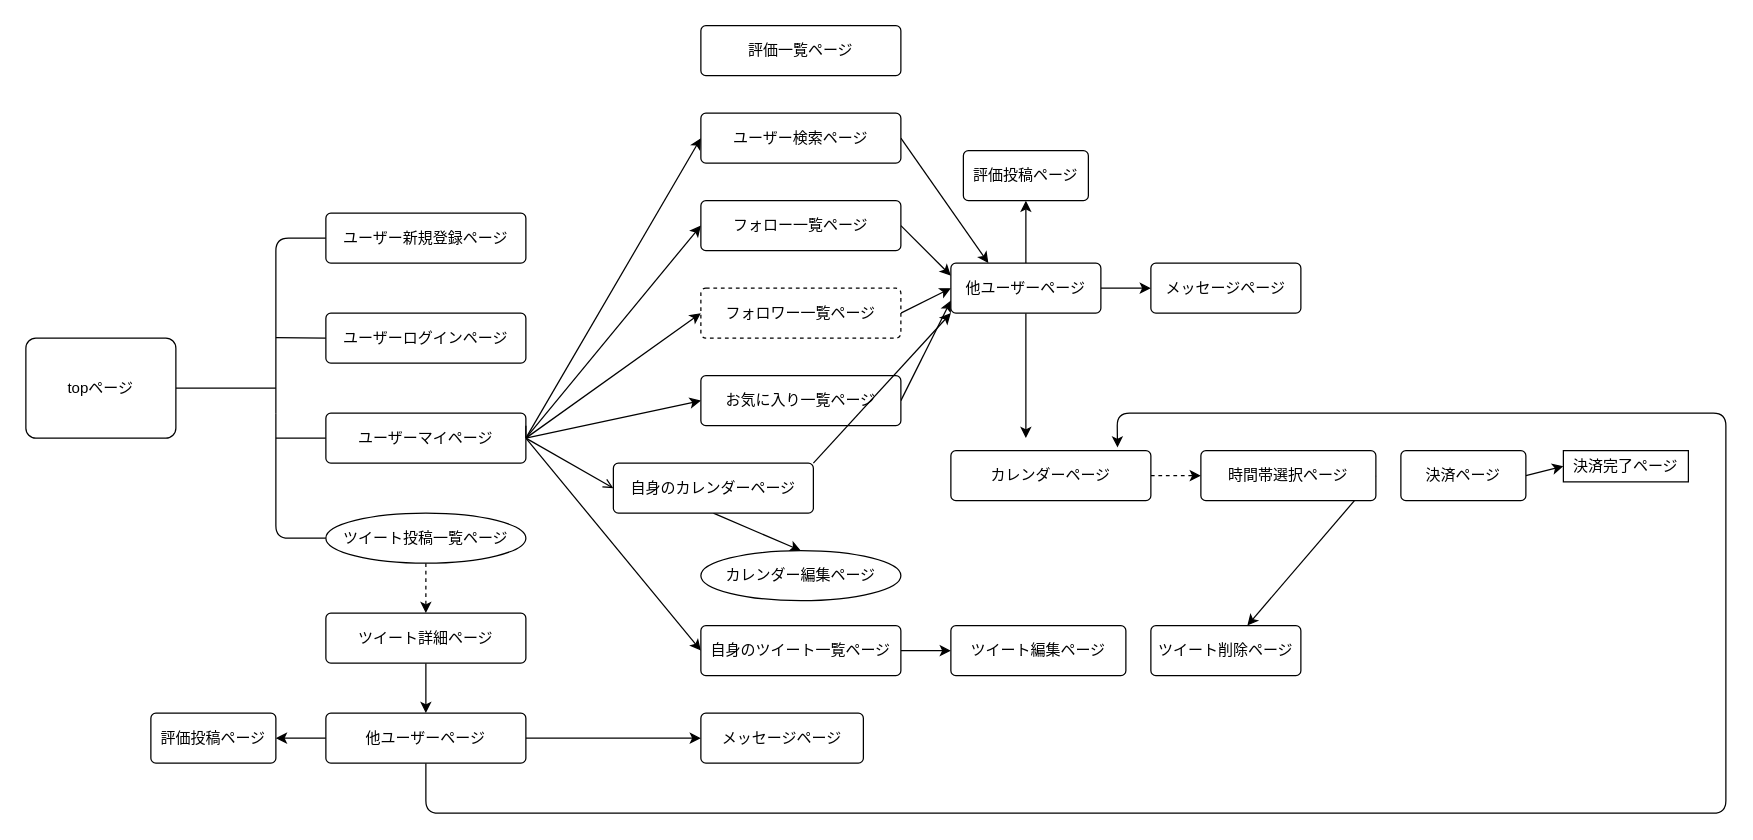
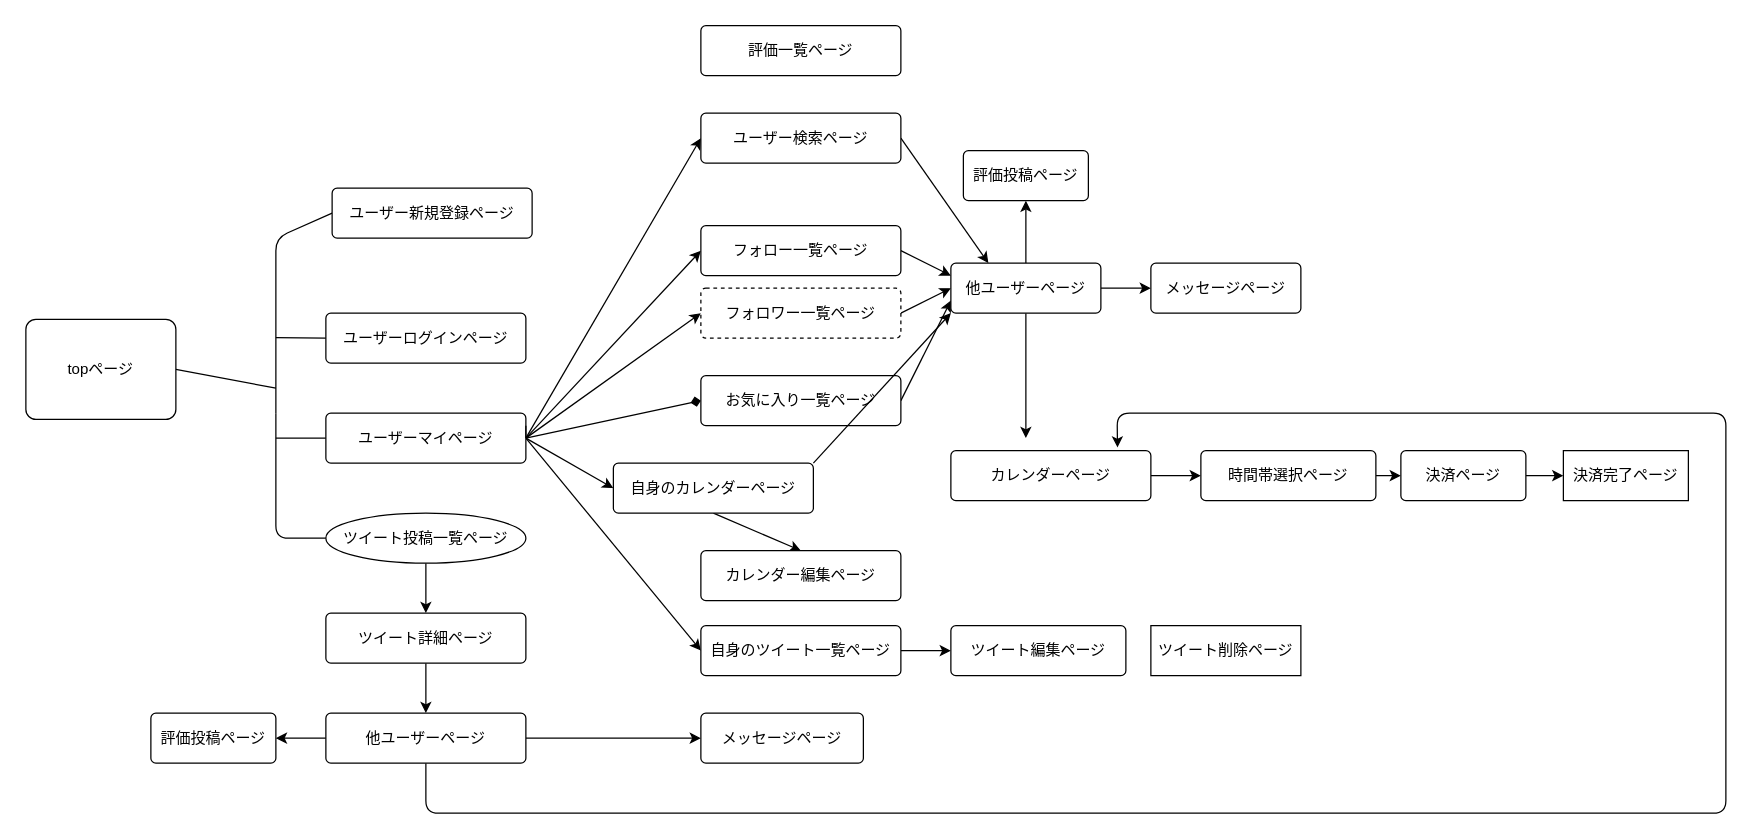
(801, 226) -> (801, 251)
(426, 238) -> (432, 213)
(101, 388) -> (101, 369)
(691, 403) -> (690, 403)
(1626, 466) -> (1626, 476)
(1171, 476) -> (1171, 476)
(606, 484) -> (604, 483)
(1304, 559) -> (1384, 476)
(801, 576) -> (801, 576)
(426, 583) -> (426, 583)
(1226, 651) -> (1226, 651)
